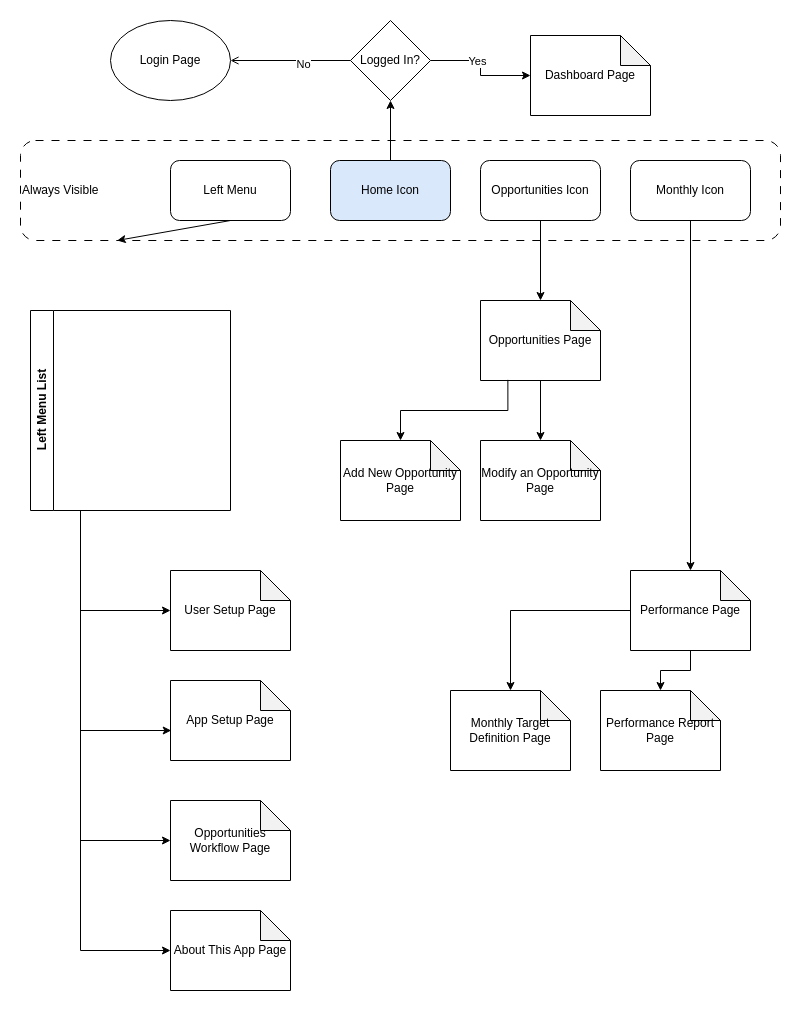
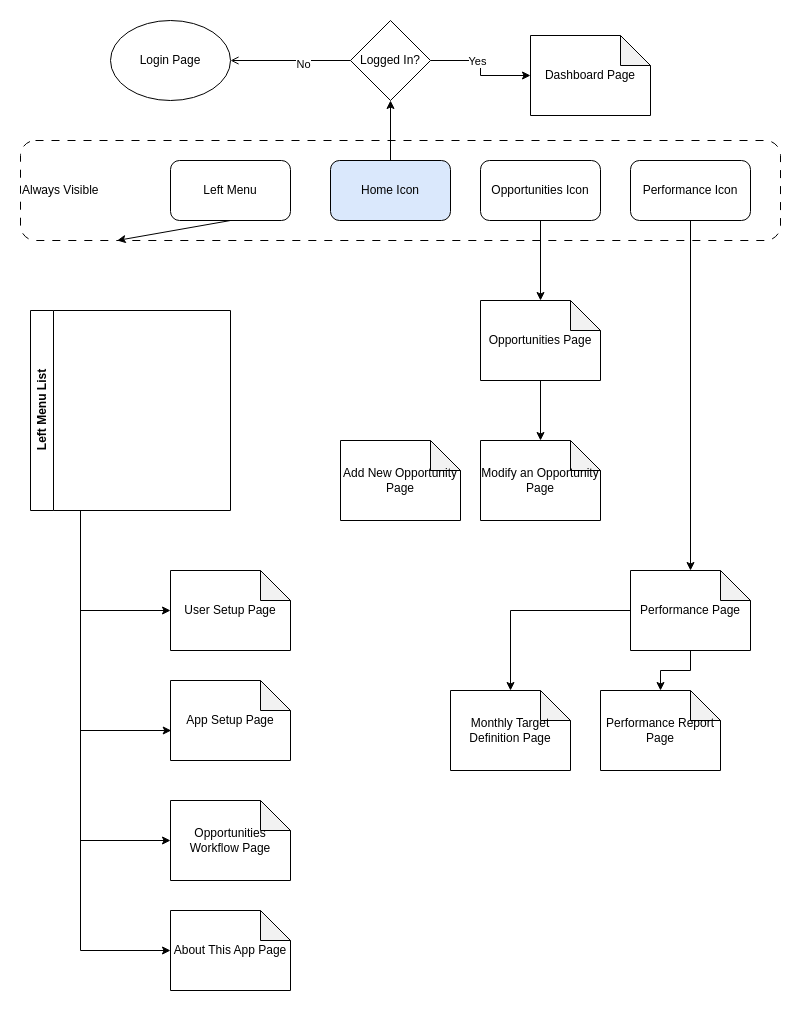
(691, 191) -> (691, 191)
(458, 411) -> none
